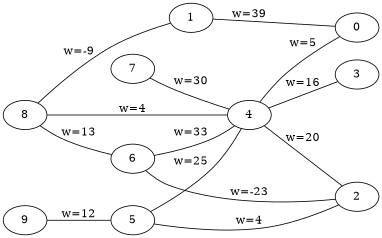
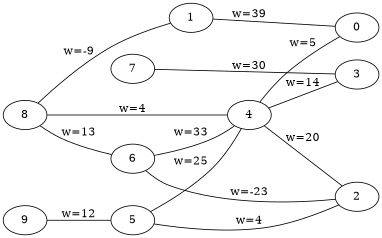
(303, 83) -> (303, 83)
(189, 95) -> (245, 72)
